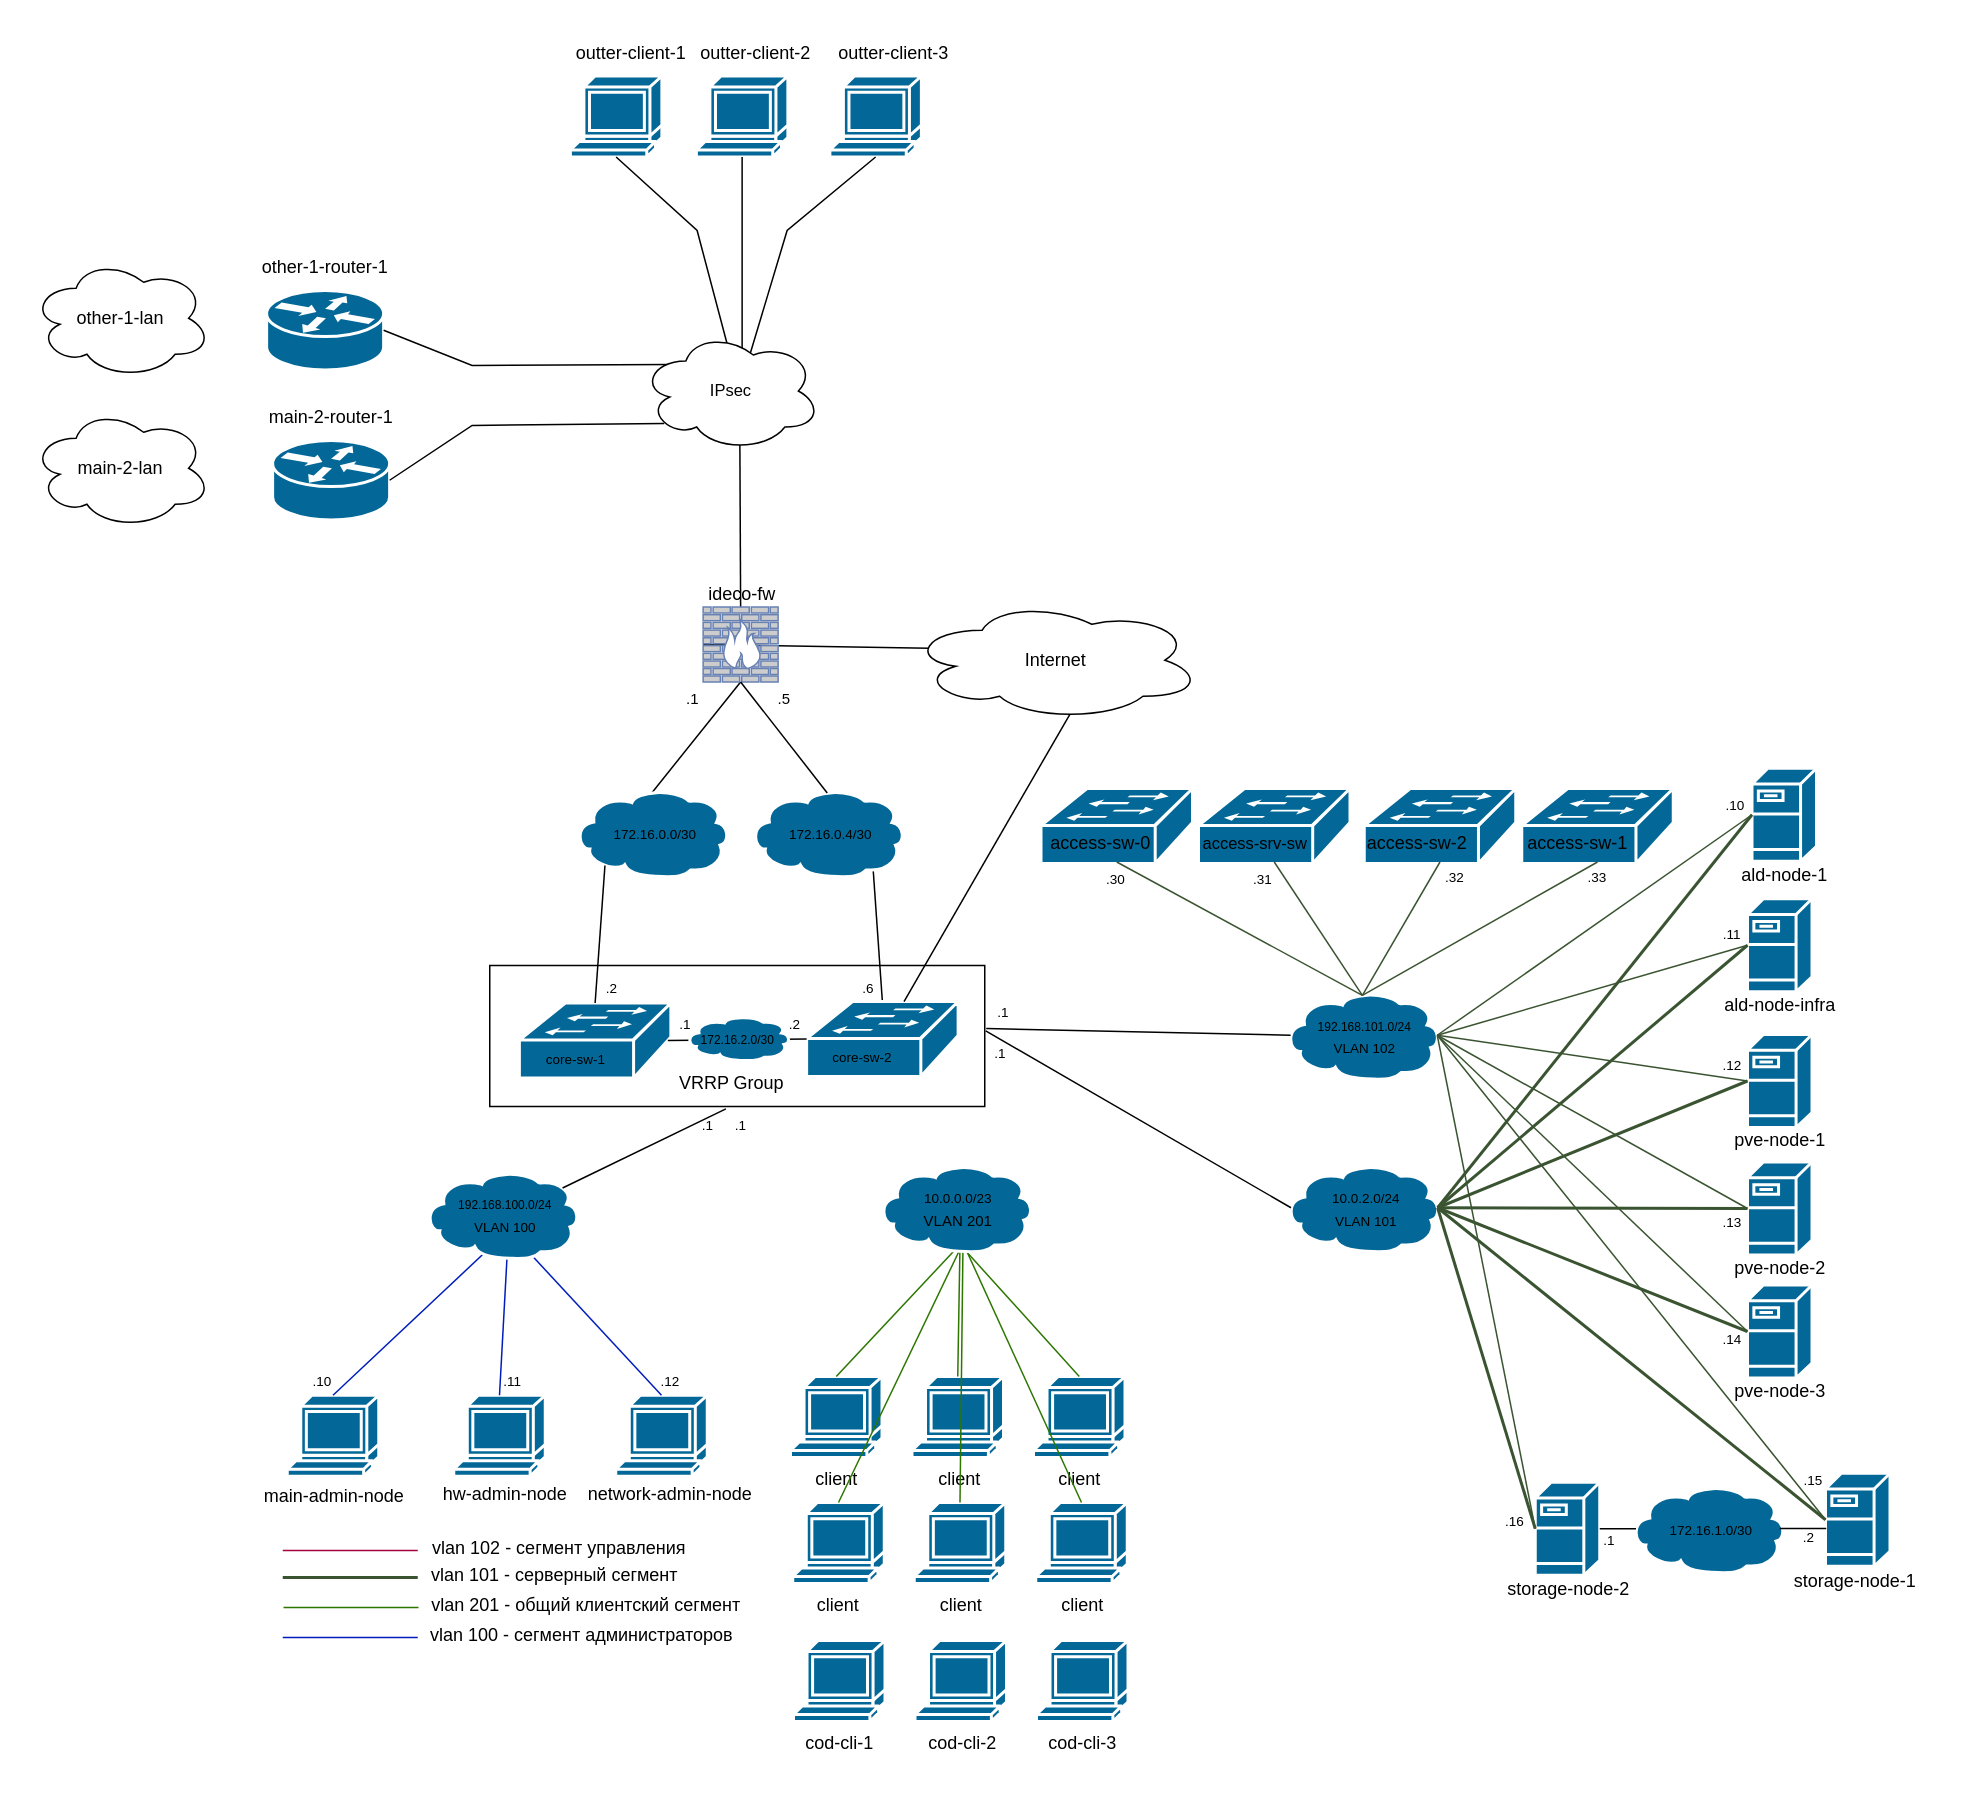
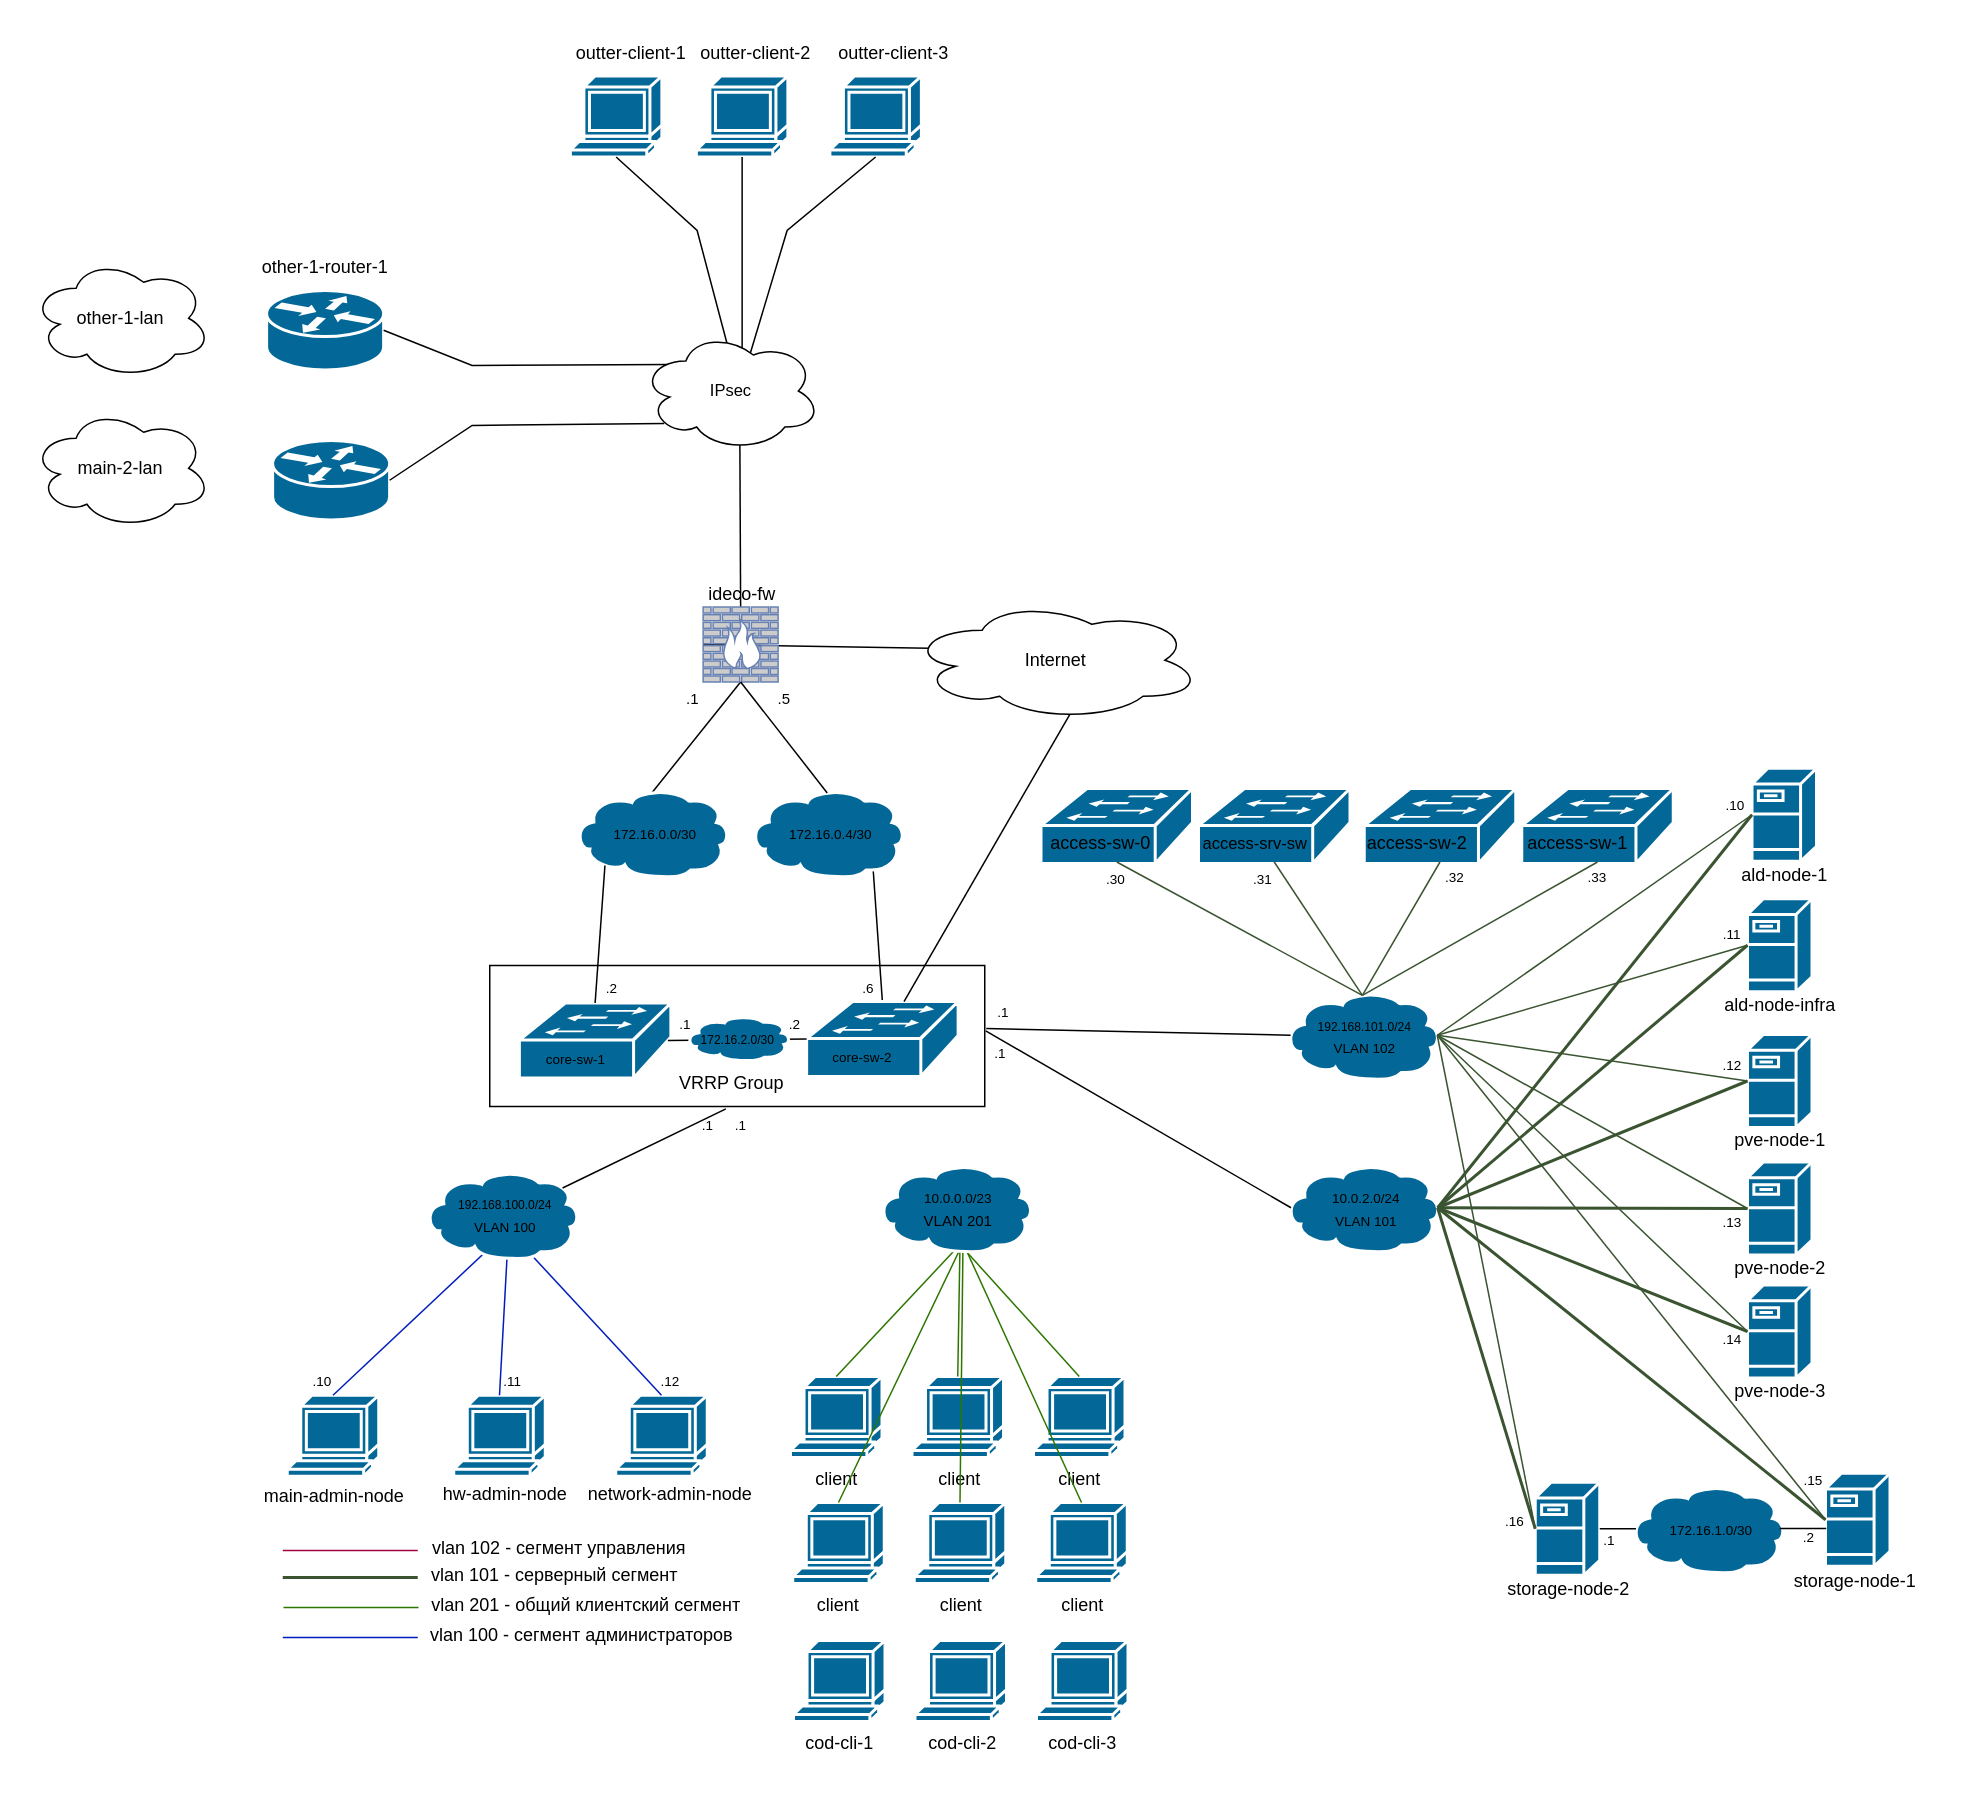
(331, 418) -> none
